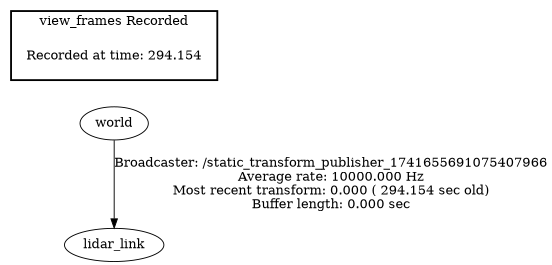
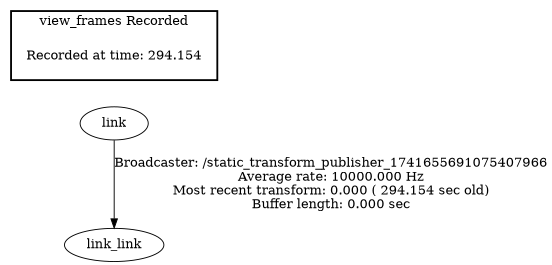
(114, 123) -> (114, 123)
(114, 245) -> (114, 245)
